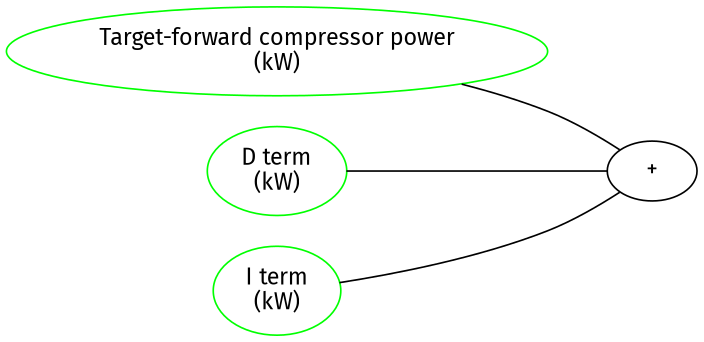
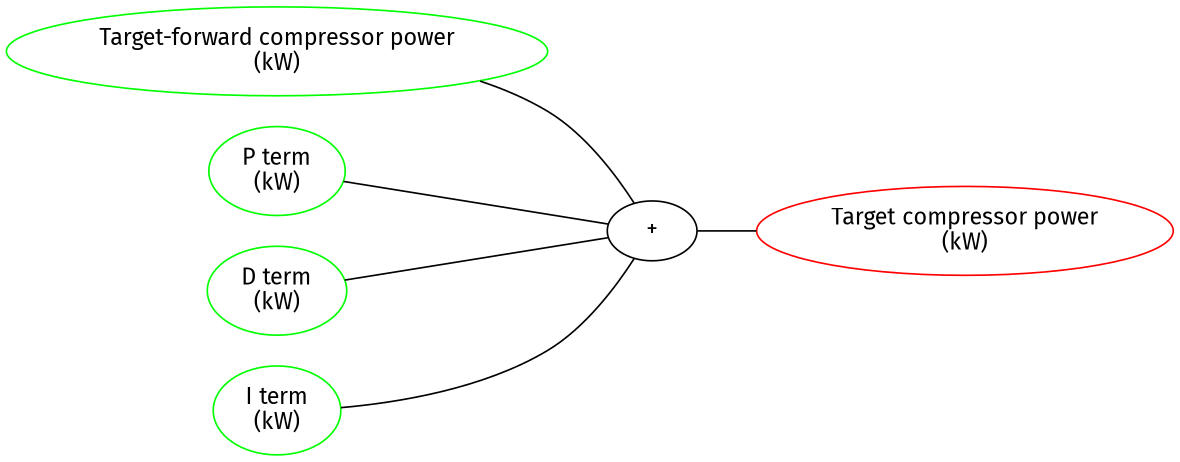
none -> (277, 171)
none -> (965, 231)
